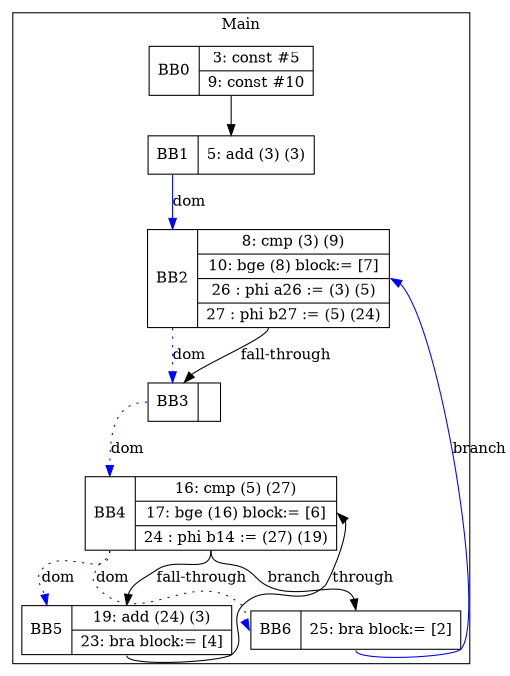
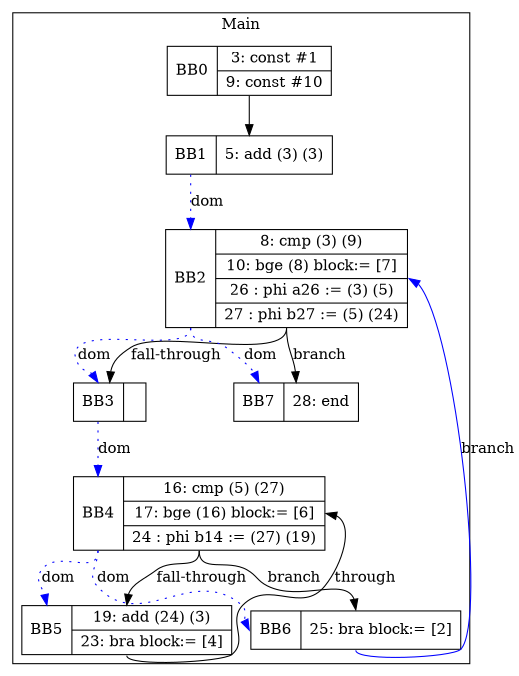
(256, 58) -> (274, 58)
(173, 196) -> (191, 196)
none -> (296, 402)
